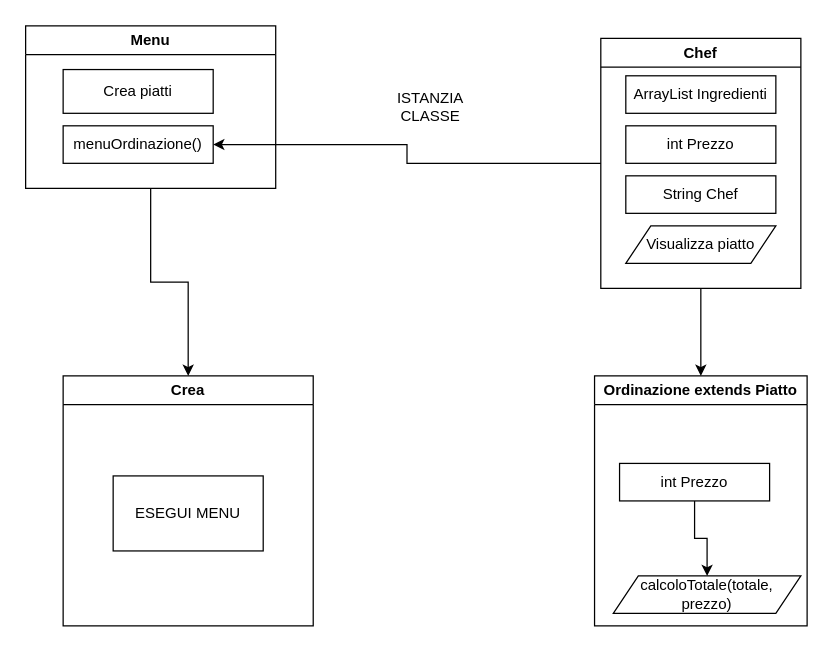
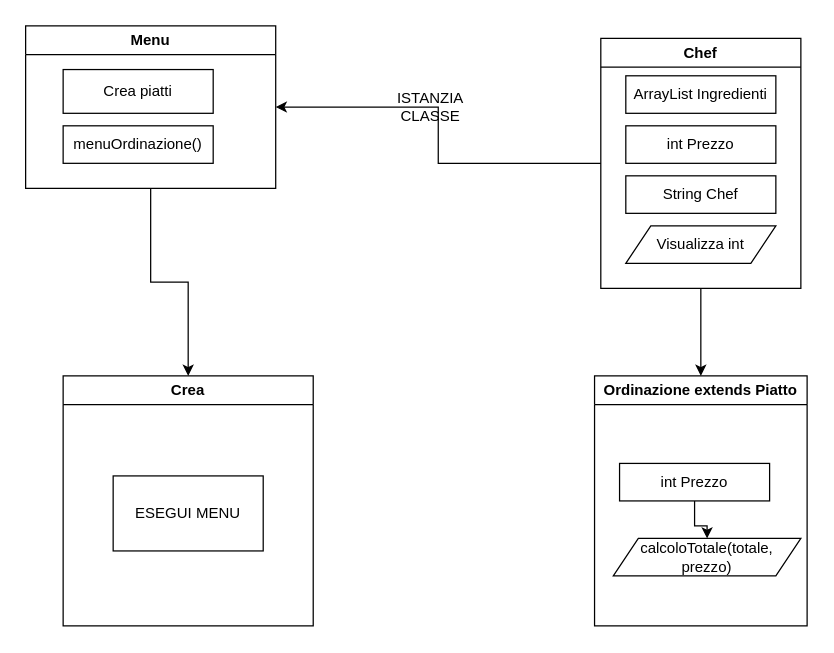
(340, 144) -> (390, 107)
(701, 244) -> (701, 244)
(707, 594) -> (707, 557)
